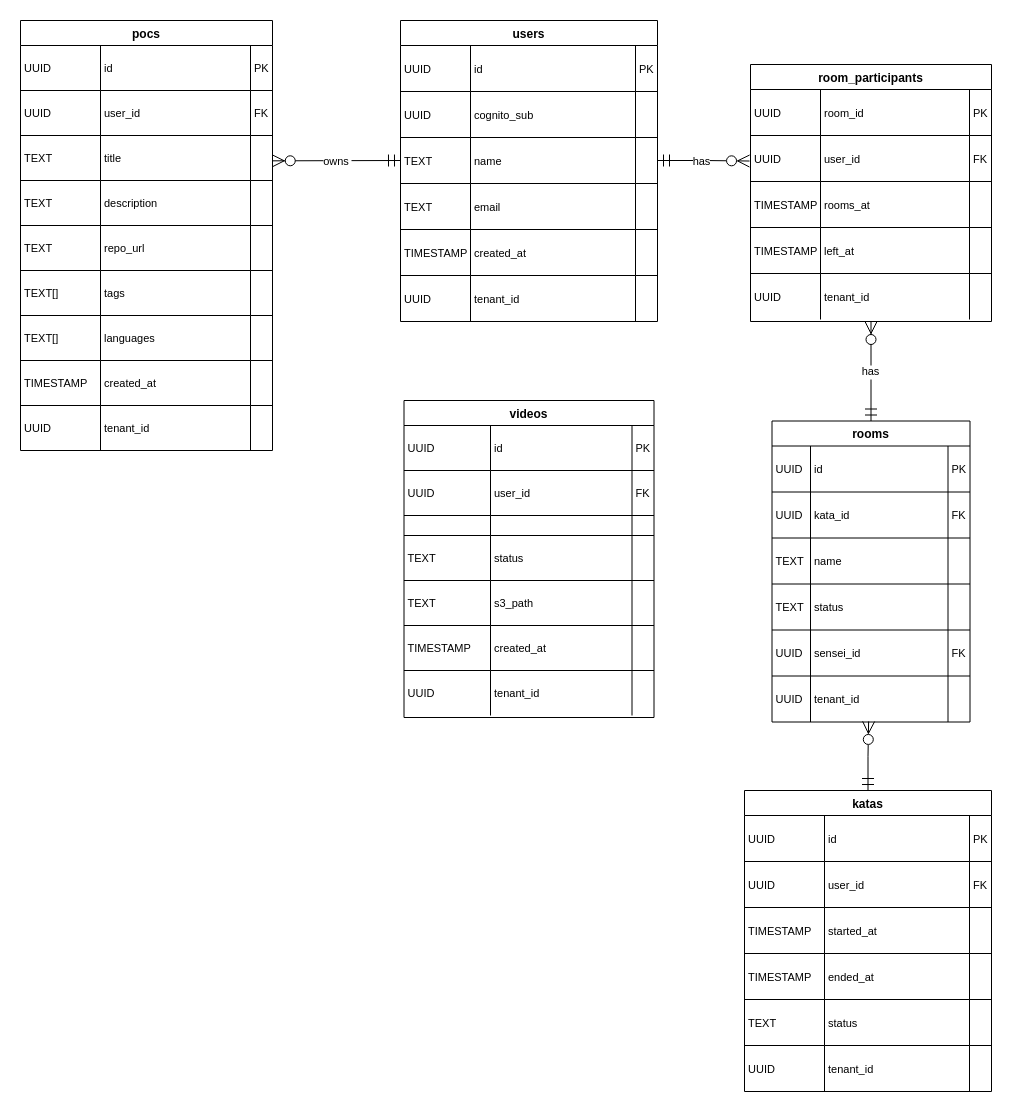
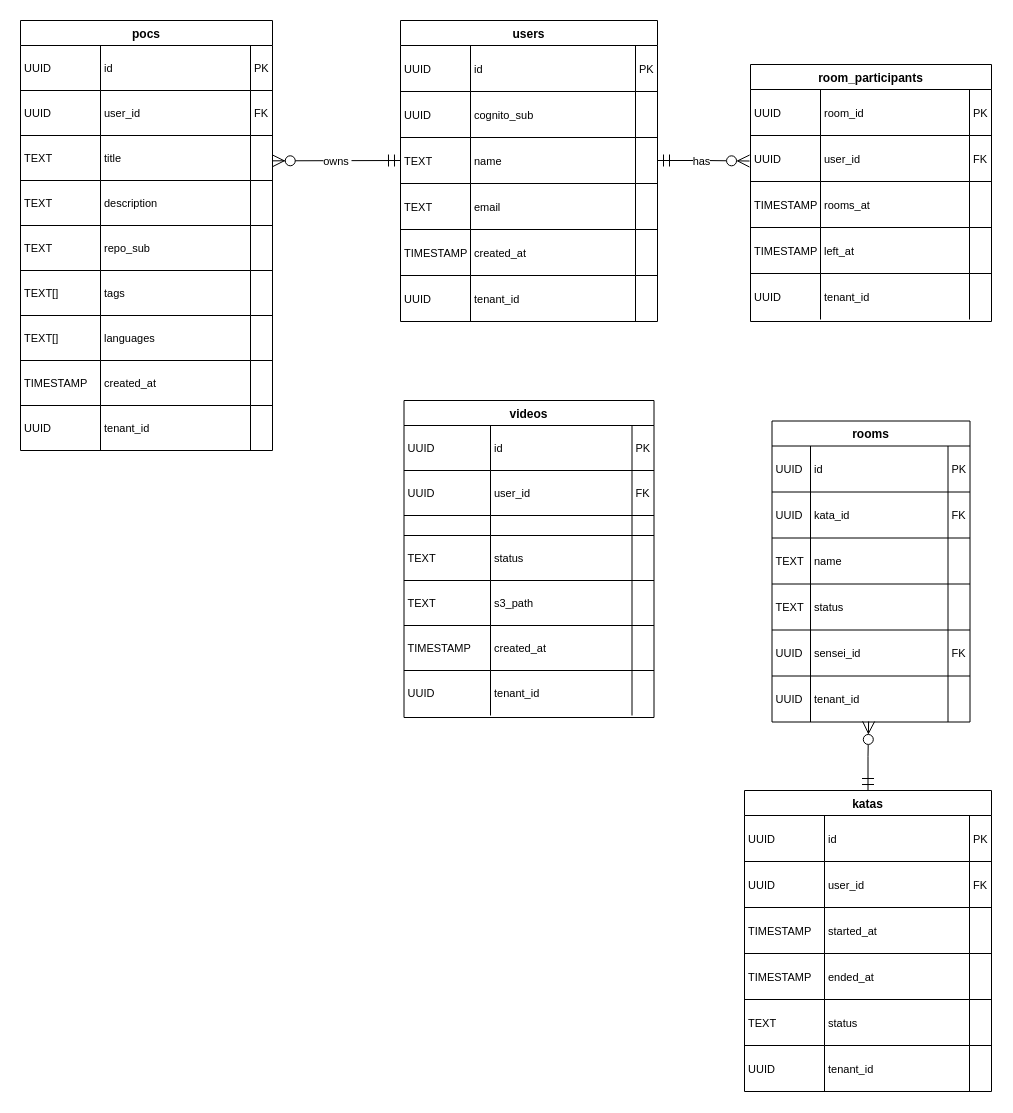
(127, 248) -> (129, 248)
(871, 372) -> none
